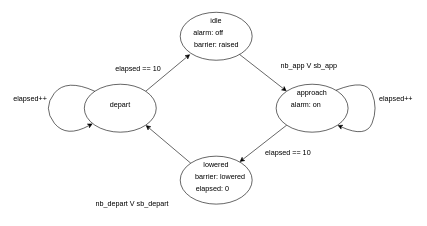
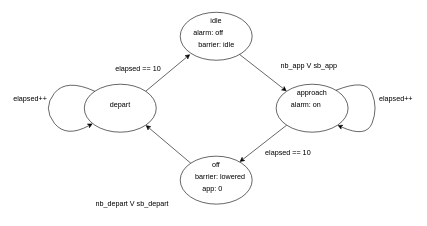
(217, 45) -> (217, 45)
(216, 165) -> (216, 165)
(213, 189) -> (213, 189)
